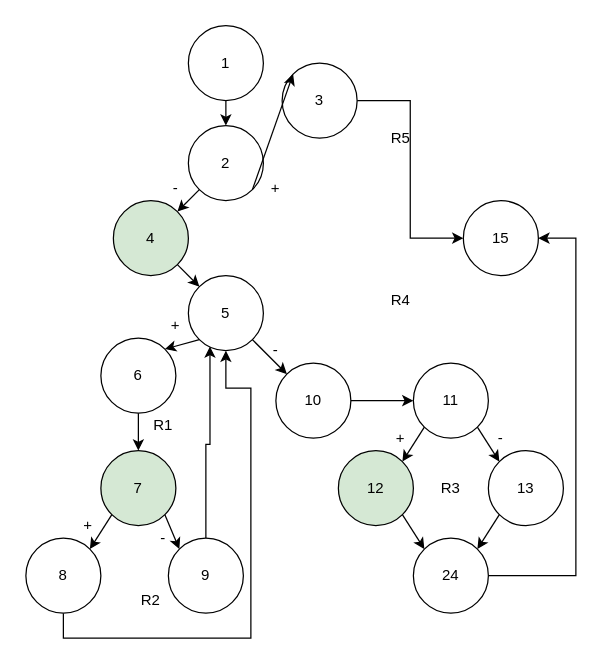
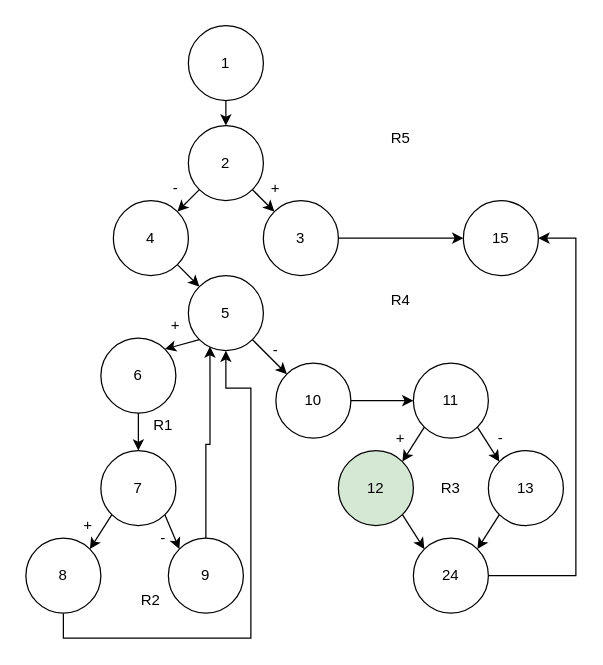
(319, 101) -> (301, 238)
(151, 238) -> (151, 238)
(138, 488) -> (138, 488)
